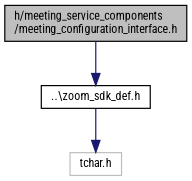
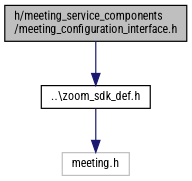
(96, 164) -> (96, 164)
